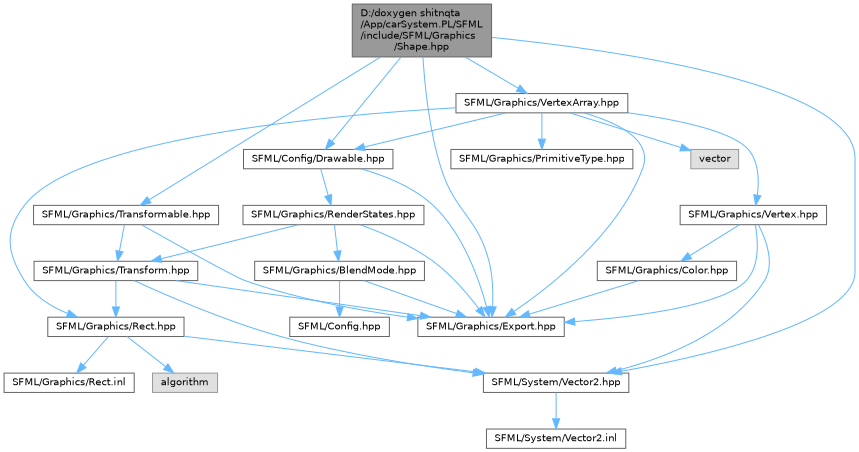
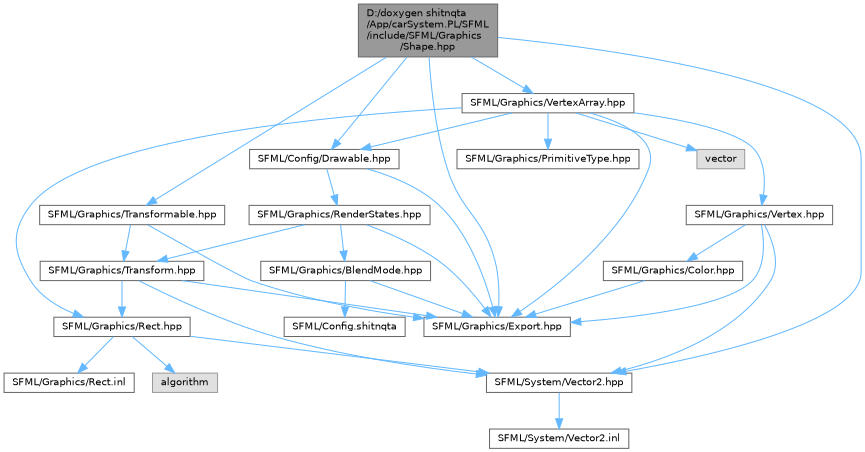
(340, 327) -> (345, 327)
